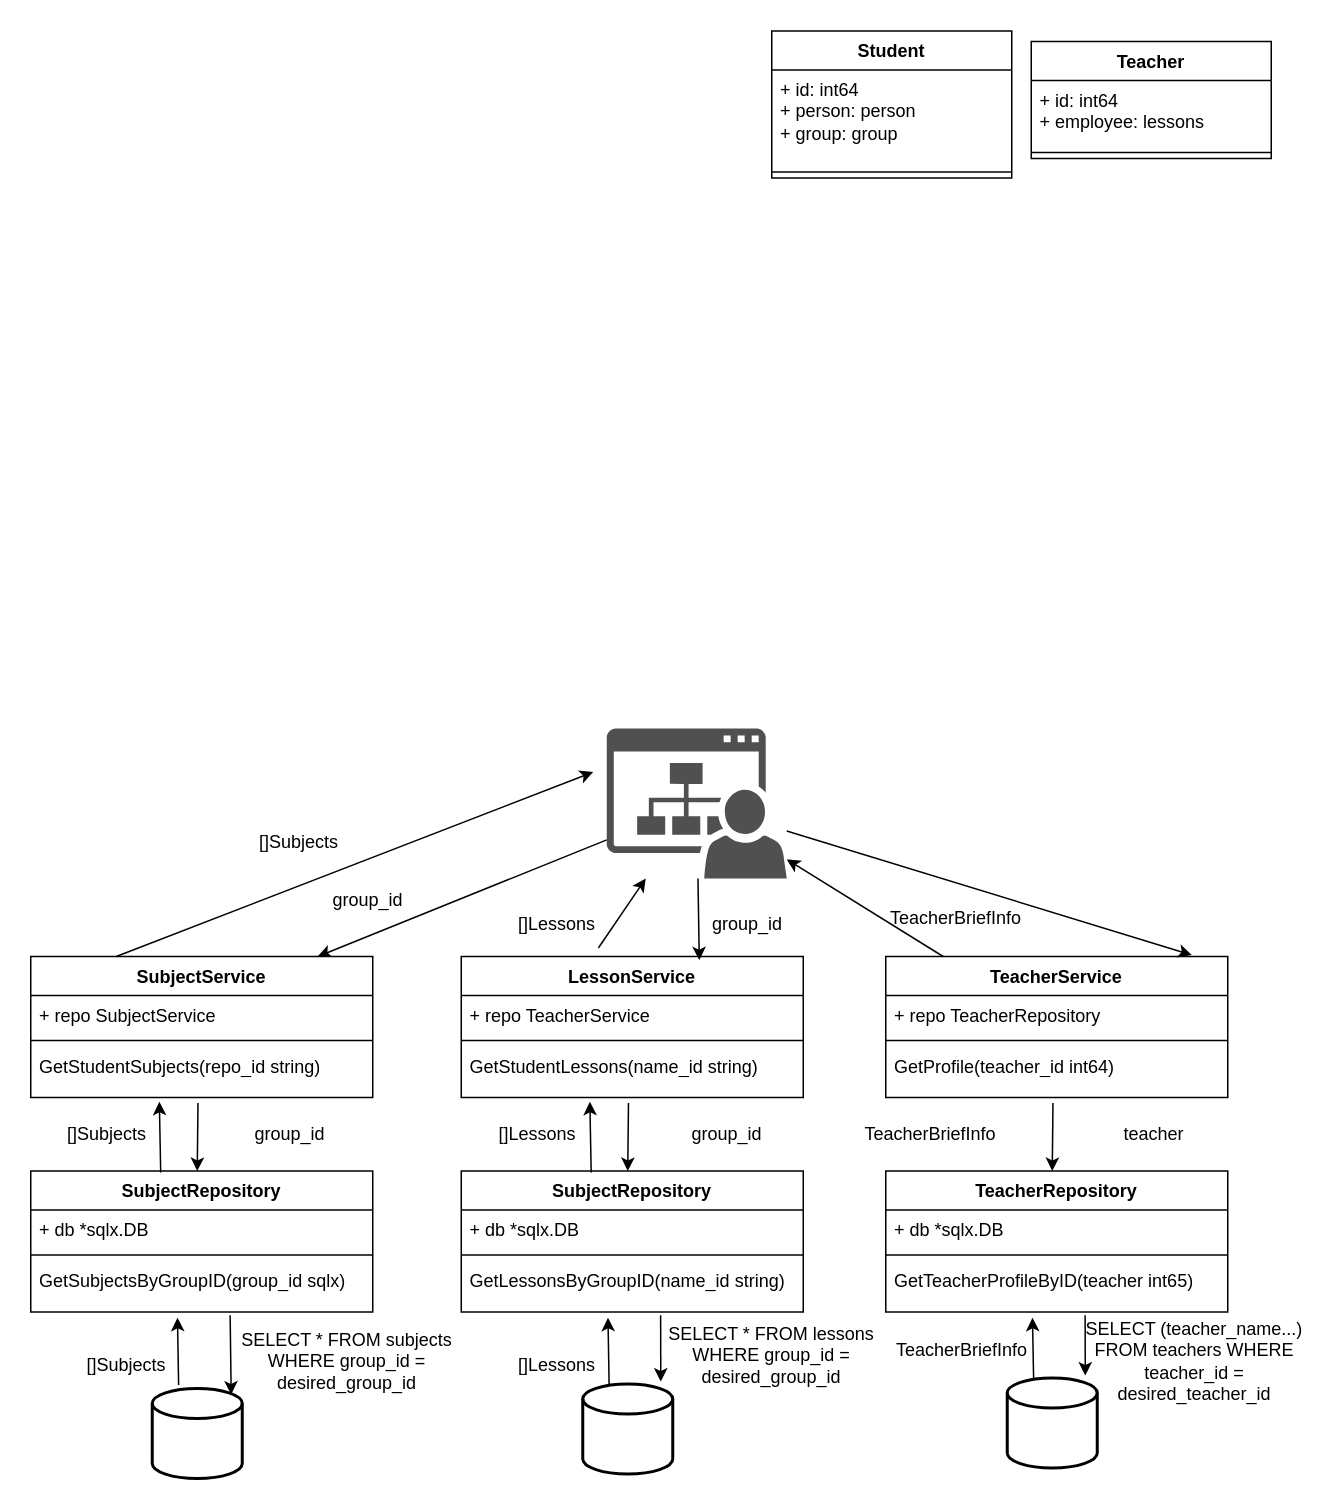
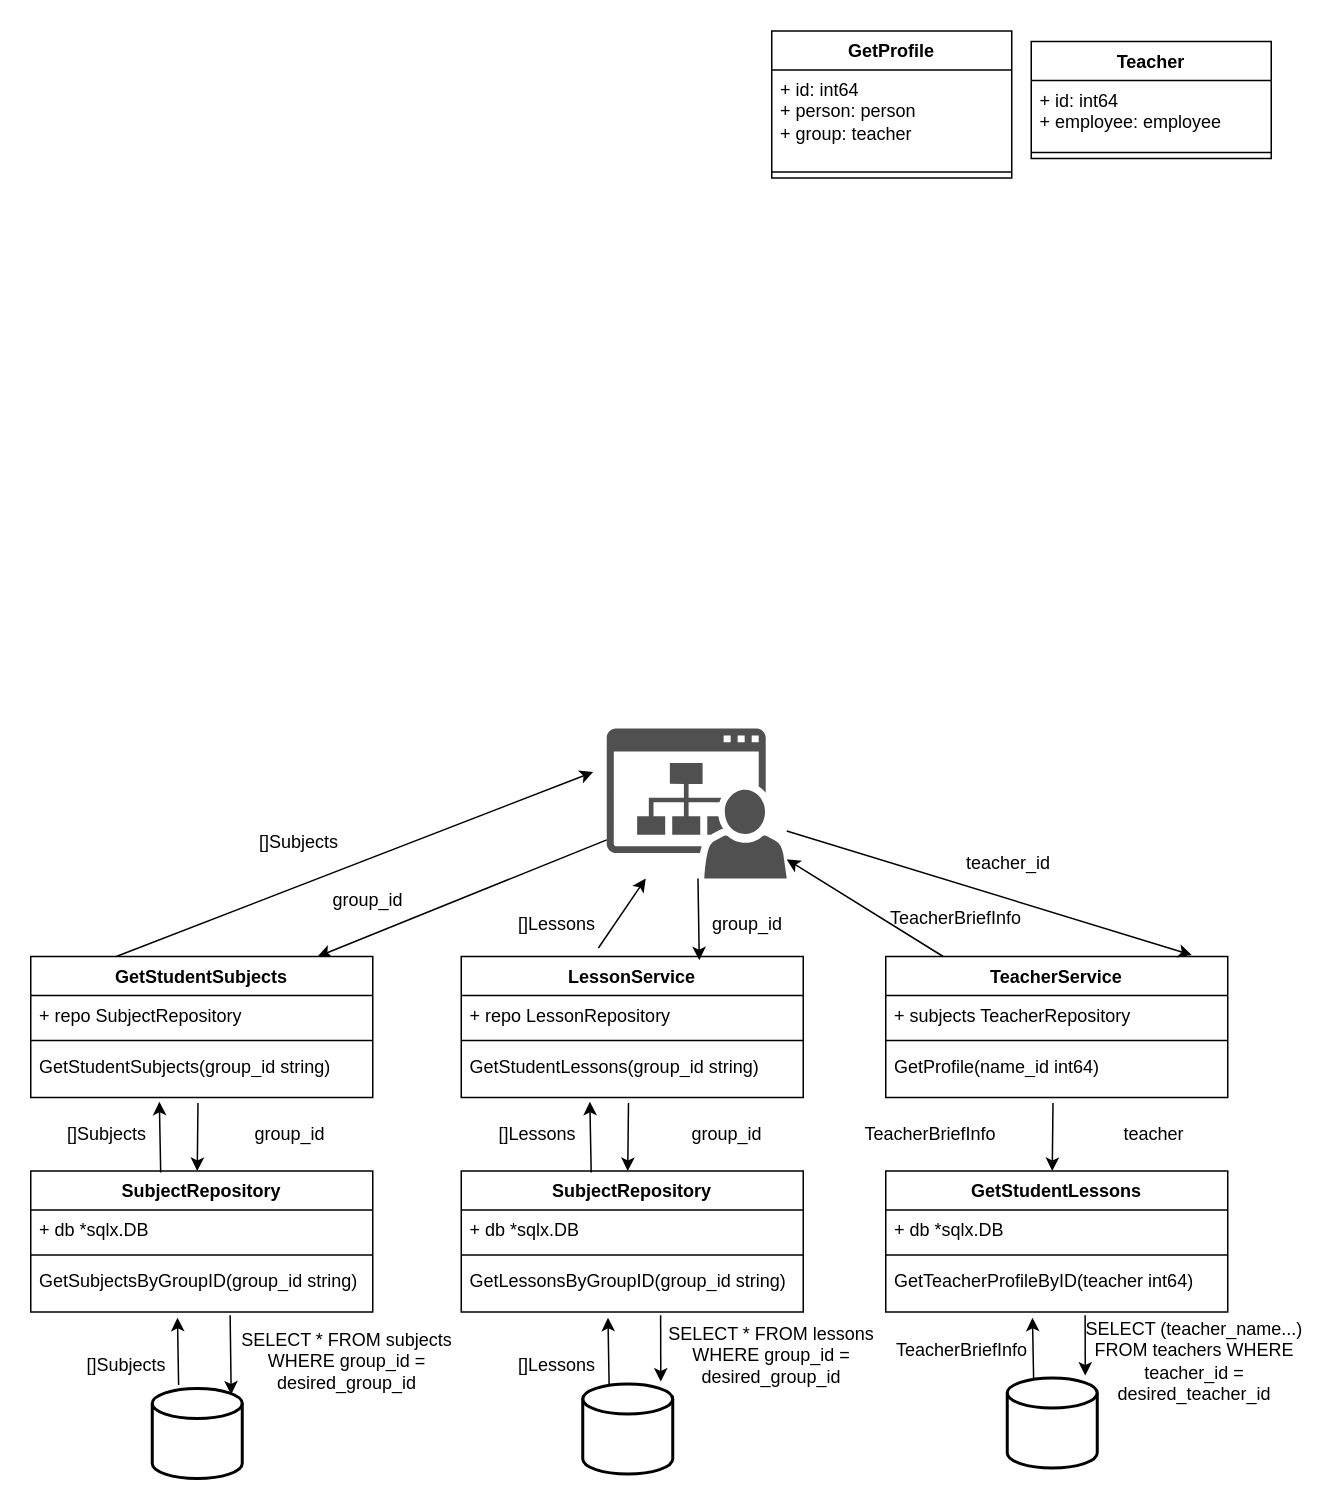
(892, 52) -> (892, 52)
(1124, 112) -> (1129, 112)
(854, 113) -> (854, 113)
none -> (1009, 863)
(202, 978) -> (202, 978)
(139, 1017) -> (154, 1017)
(569, 1017) -> (579, 1017)
(1009, 1017) -> (1029, 1017)
(630, 1068) -> (634, 1078)
(1024, 1068) -> (1009, 1068)
(203, 1078) -> (203, 1078)
(1057, 1192) -> (1057, 1192)
(203, 1293) -> (203, 1293)
(634, 1293) -> (634, 1293)
(1058, 1293) -> (1058, 1293)
